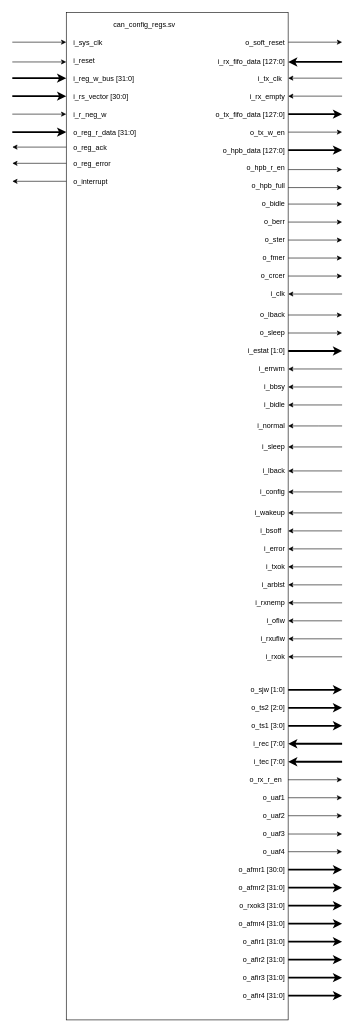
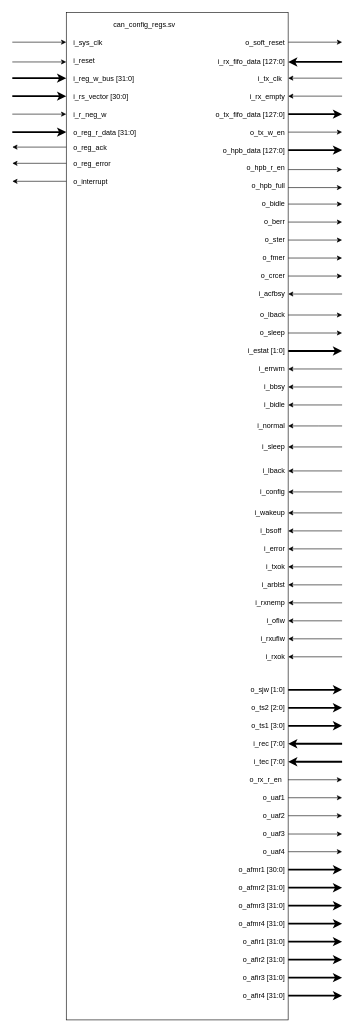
(277, 294) -> (270, 294)
(259, 906) -> (259, 906)
